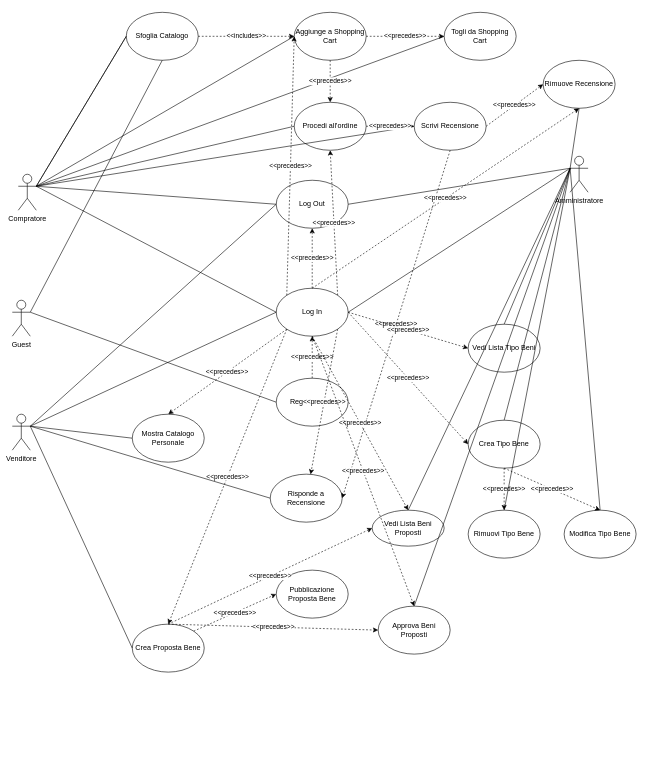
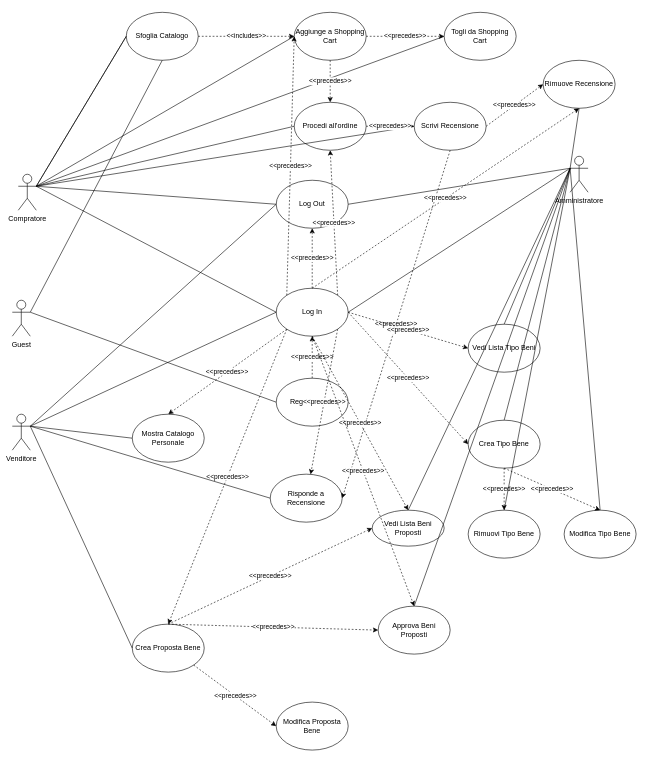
(312, 594) -> none
(235, 613) -> none
none -> (234, 695)
none -> (312, 726)
